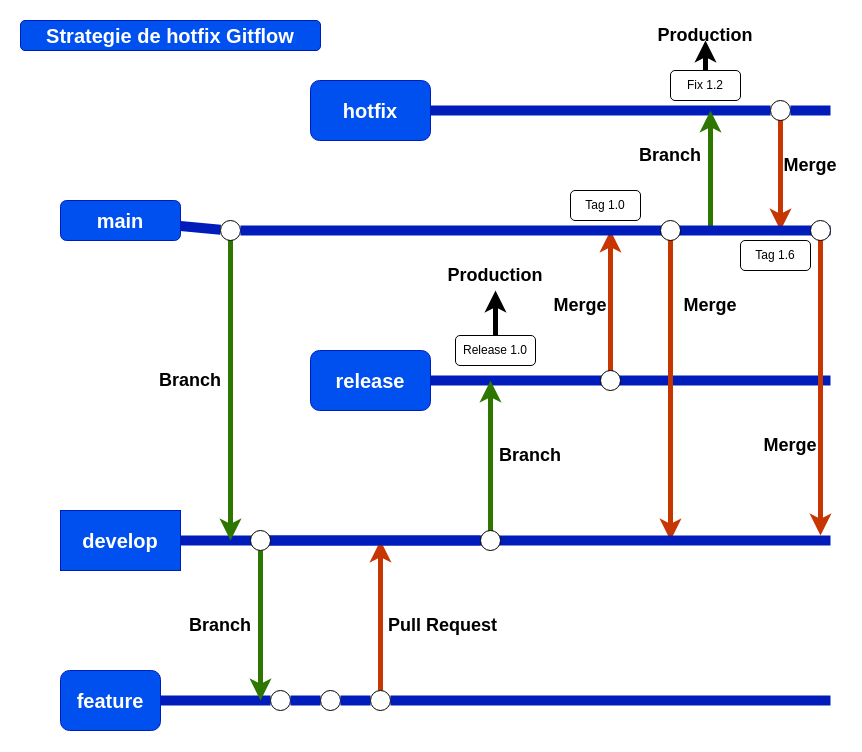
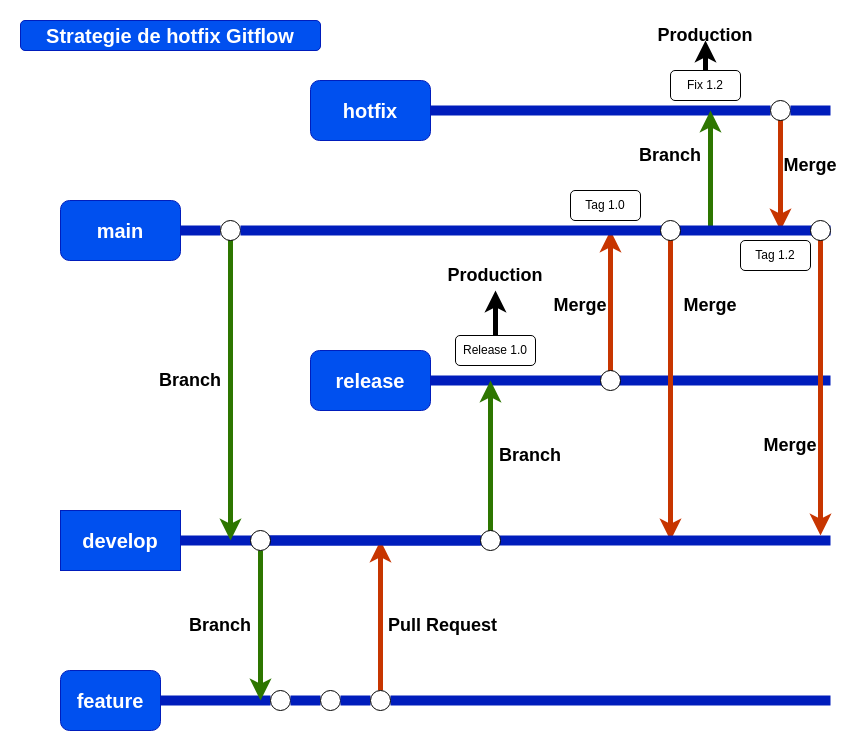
(121, 221) -> (121, 231)
(776, 256) -> (776, 256)
